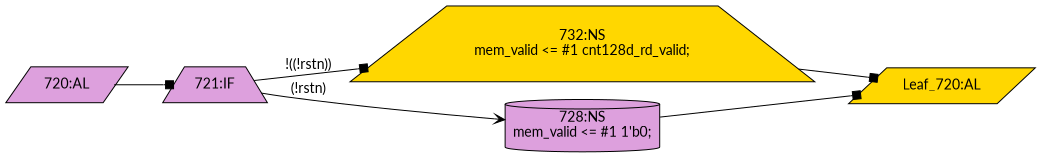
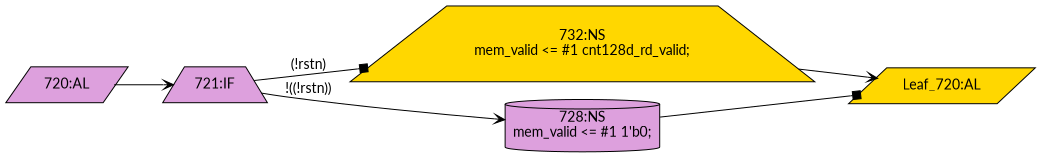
(309, 65) -> (309, 65)
(833, 73) -> (833, 73)
(139, 85) -> (139, 85)
(309, 89) -> (309, 89)
